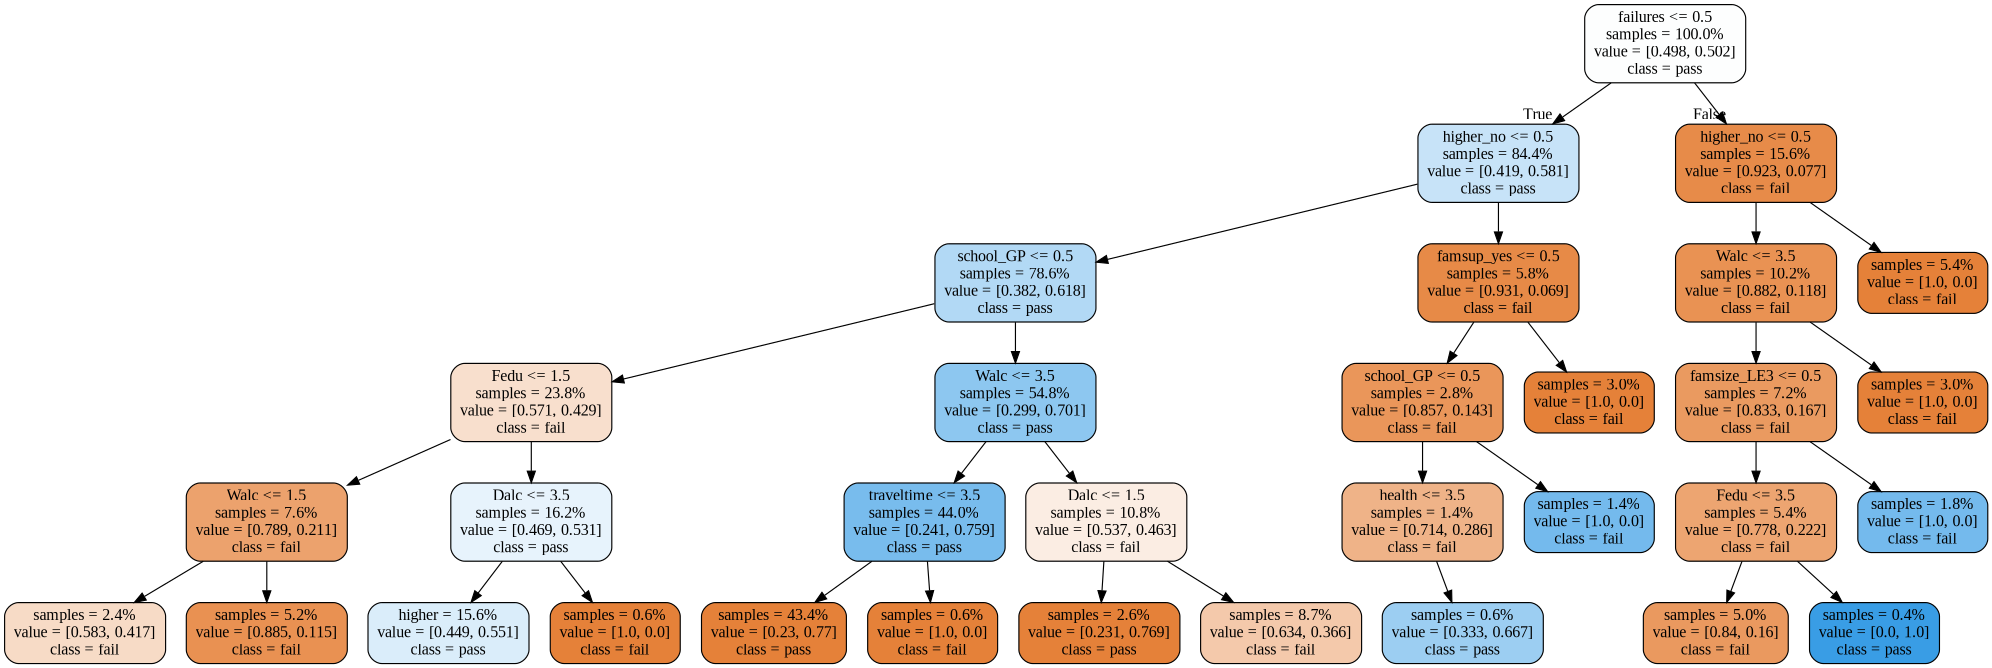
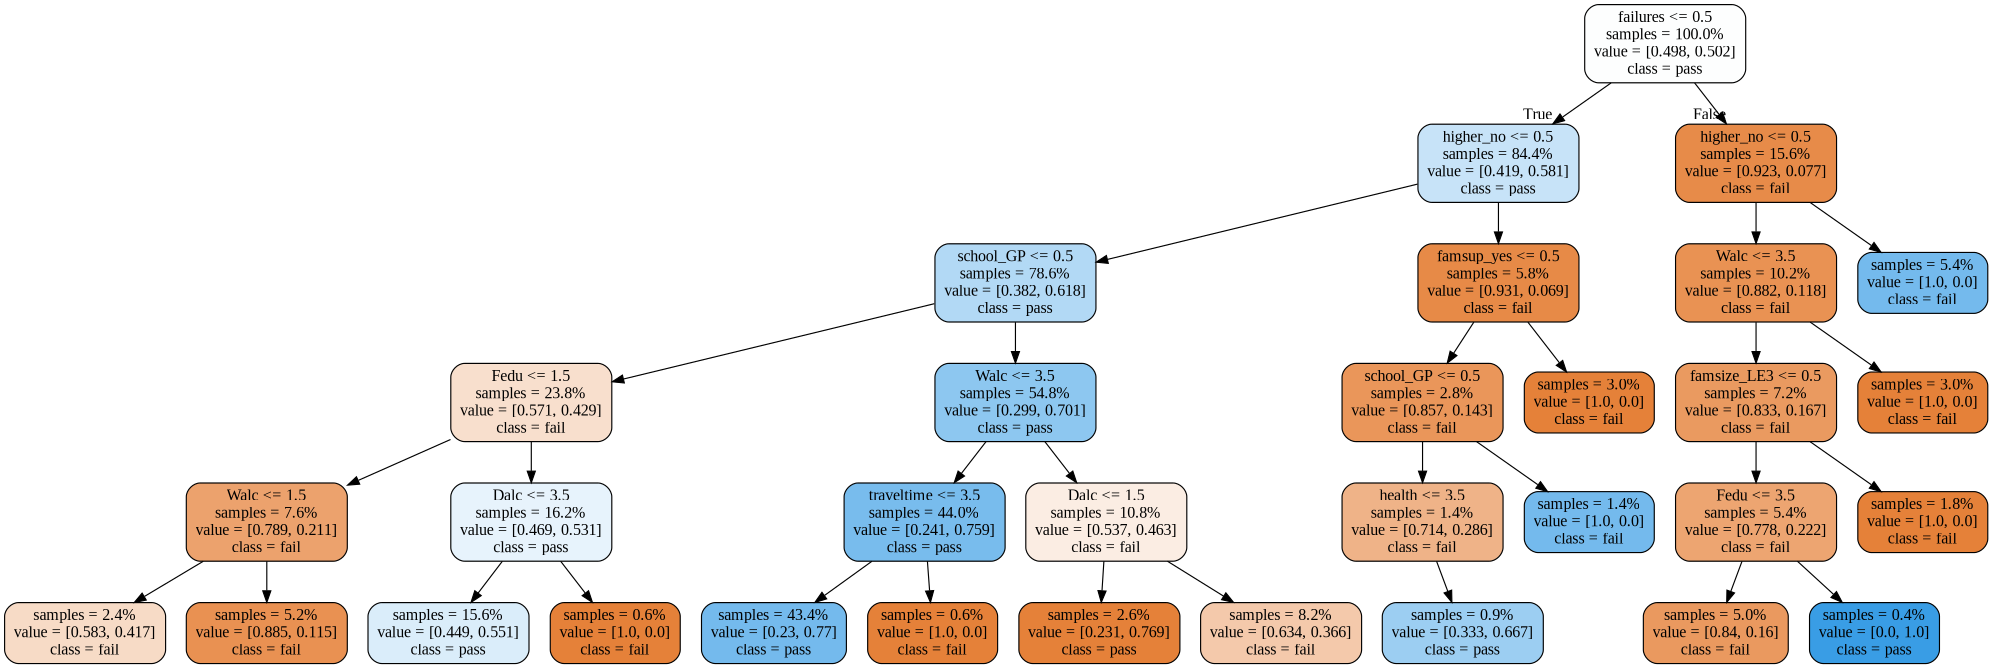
(1923, 283) -> (1923, 283)
(1923, 522) -> (1923, 522)
(448, 633) -> (448, 633)
(774, 633) -> (774, 633)
(1281, 633) -> (1281, 633)
(1463, 633) -> (1463, 633)
